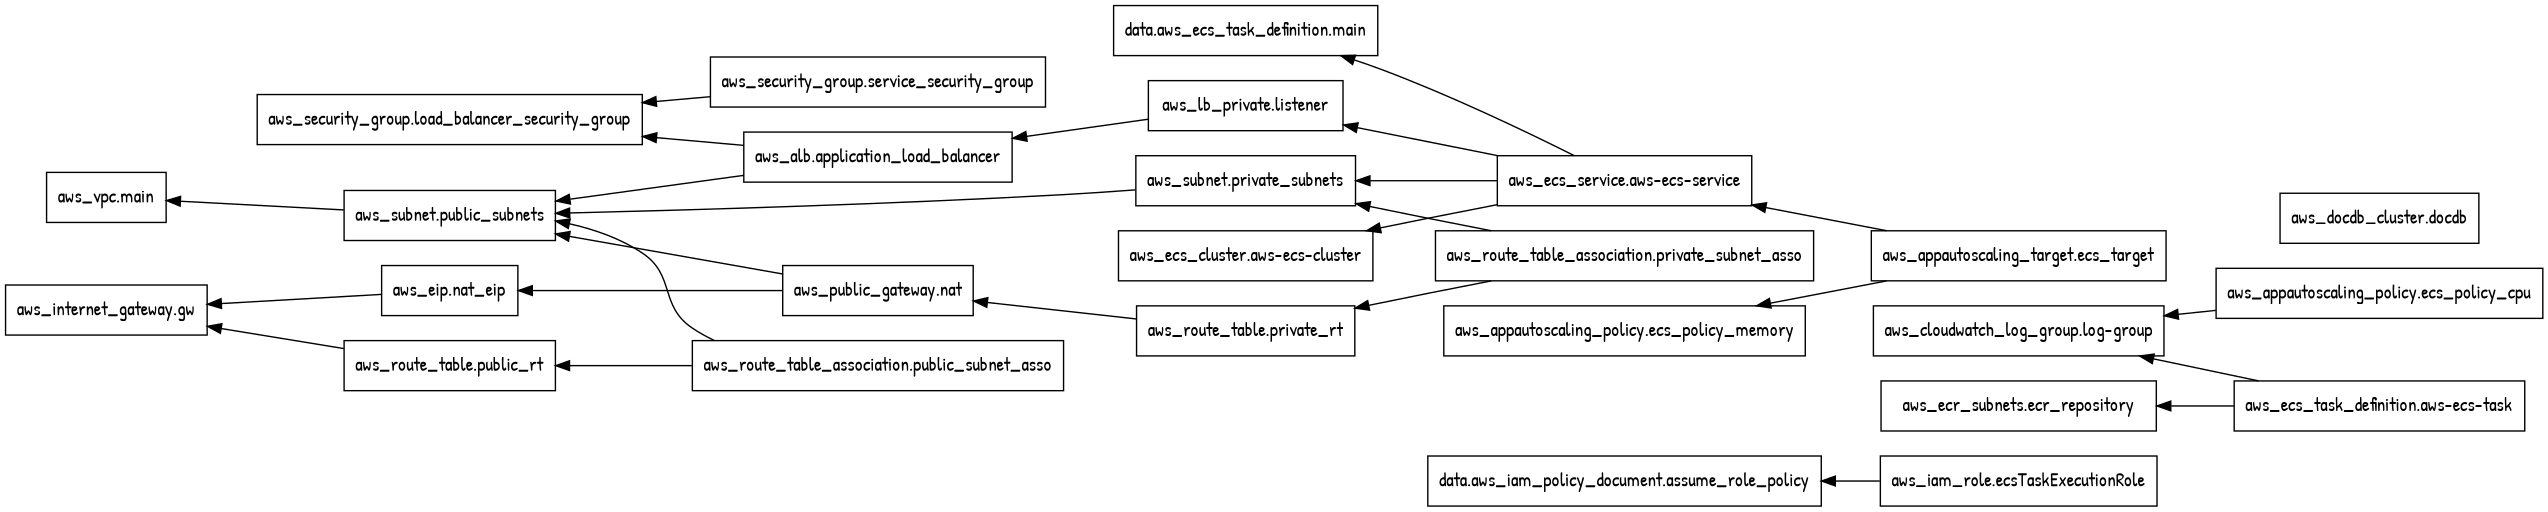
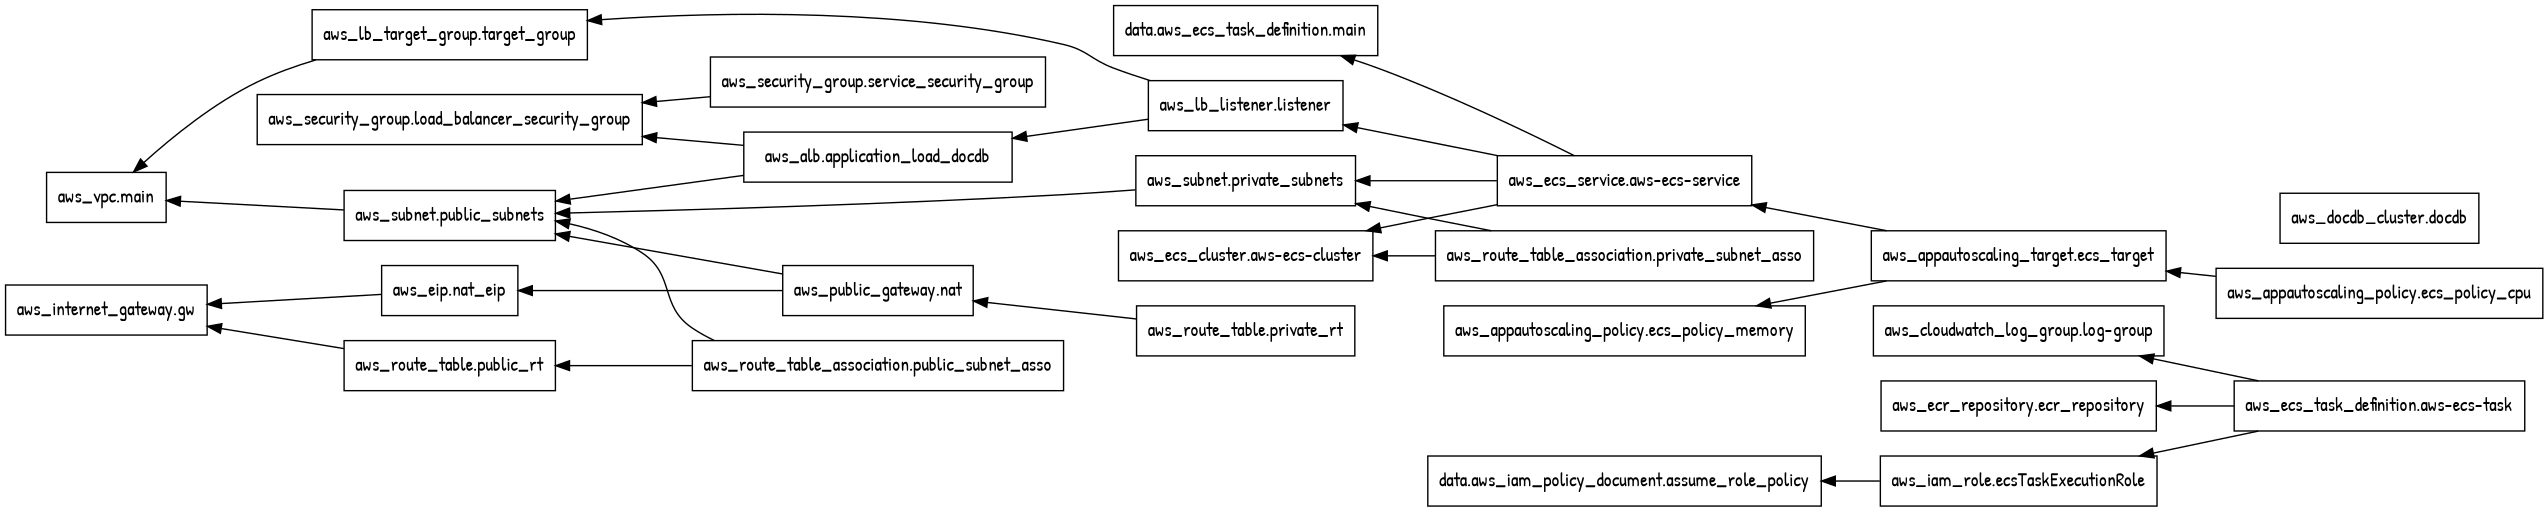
none -> (450, 35)
(1246, 106) -> (1246, 106)
(878, 157) -> (878, 157)
(1430, 293) -> (1411, 256)
(2197, 312) -> (2198, 274)
(2019, 406) -> (2019, 406)
none -> (2206, 442)
